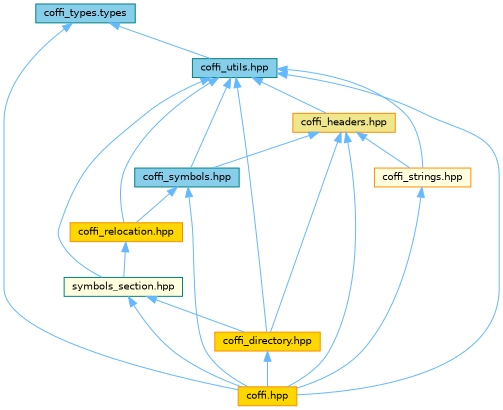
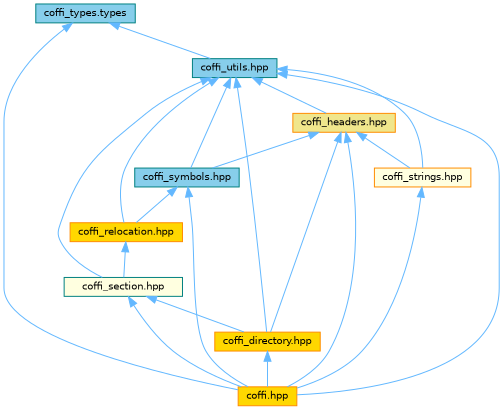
(123, 287) -> (123, 287)
